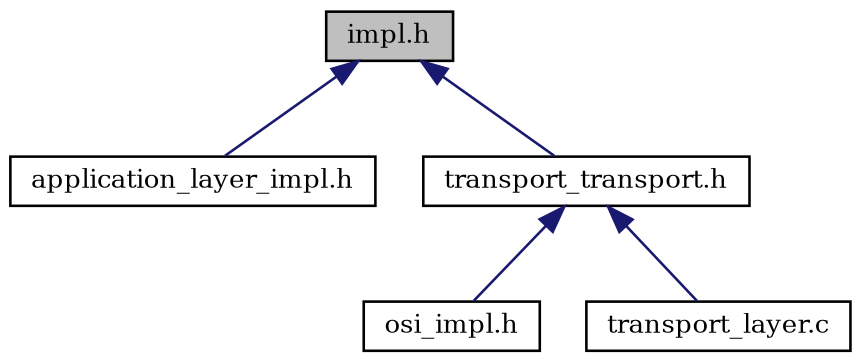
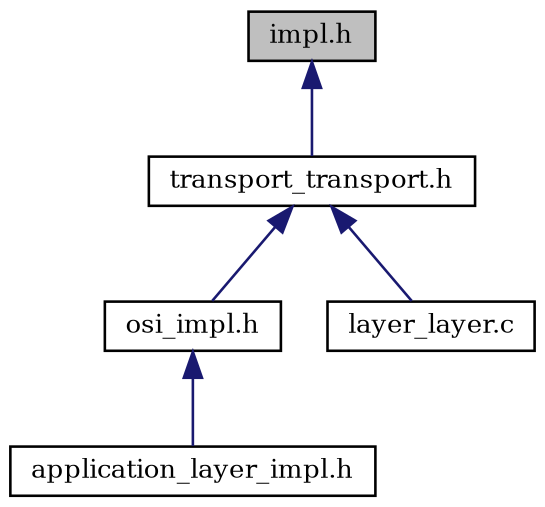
(281, 116) -> (193, 412)
(718, 326) -> (431, 326)
